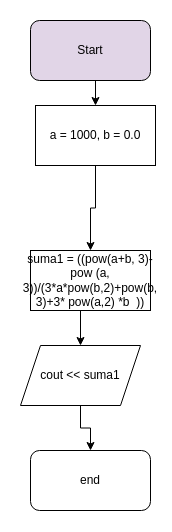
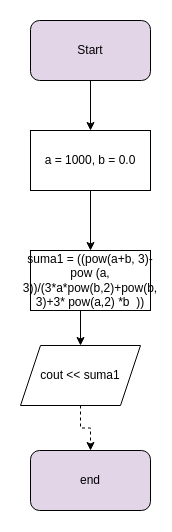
(96, 136) -> (91, 161)
(83, 428) -> (83, 428)
(91, 481) -> (91, 481)
